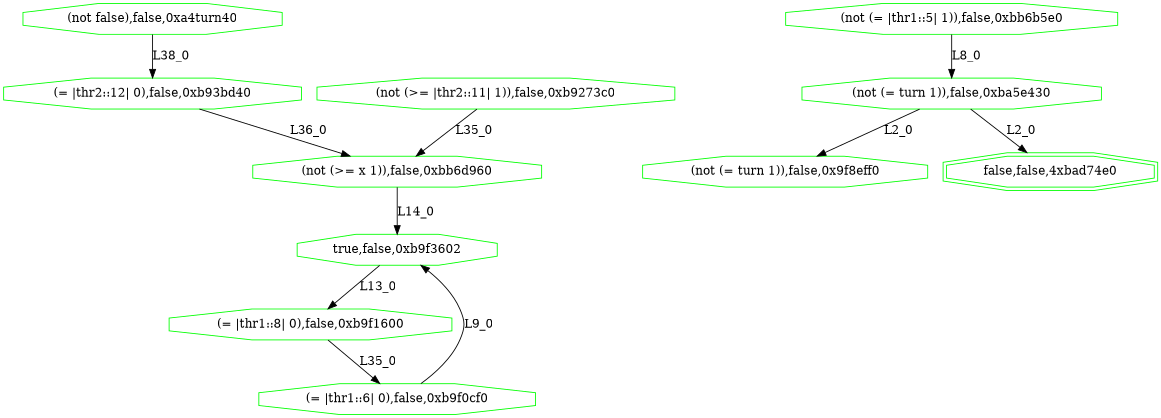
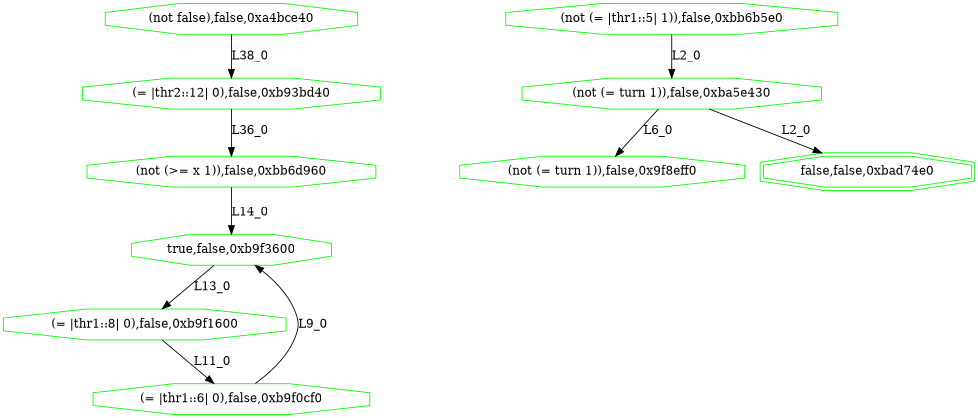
(153, 19) -> (231, 19)
(966, 56) -> (686, 56)
(496, 94) -> none
(899, 131) -> (658, 131)
(1050, 172) -> (867, 172)
(397, 250) -> (231, 250)
(378, 362) -> (212, 362)
